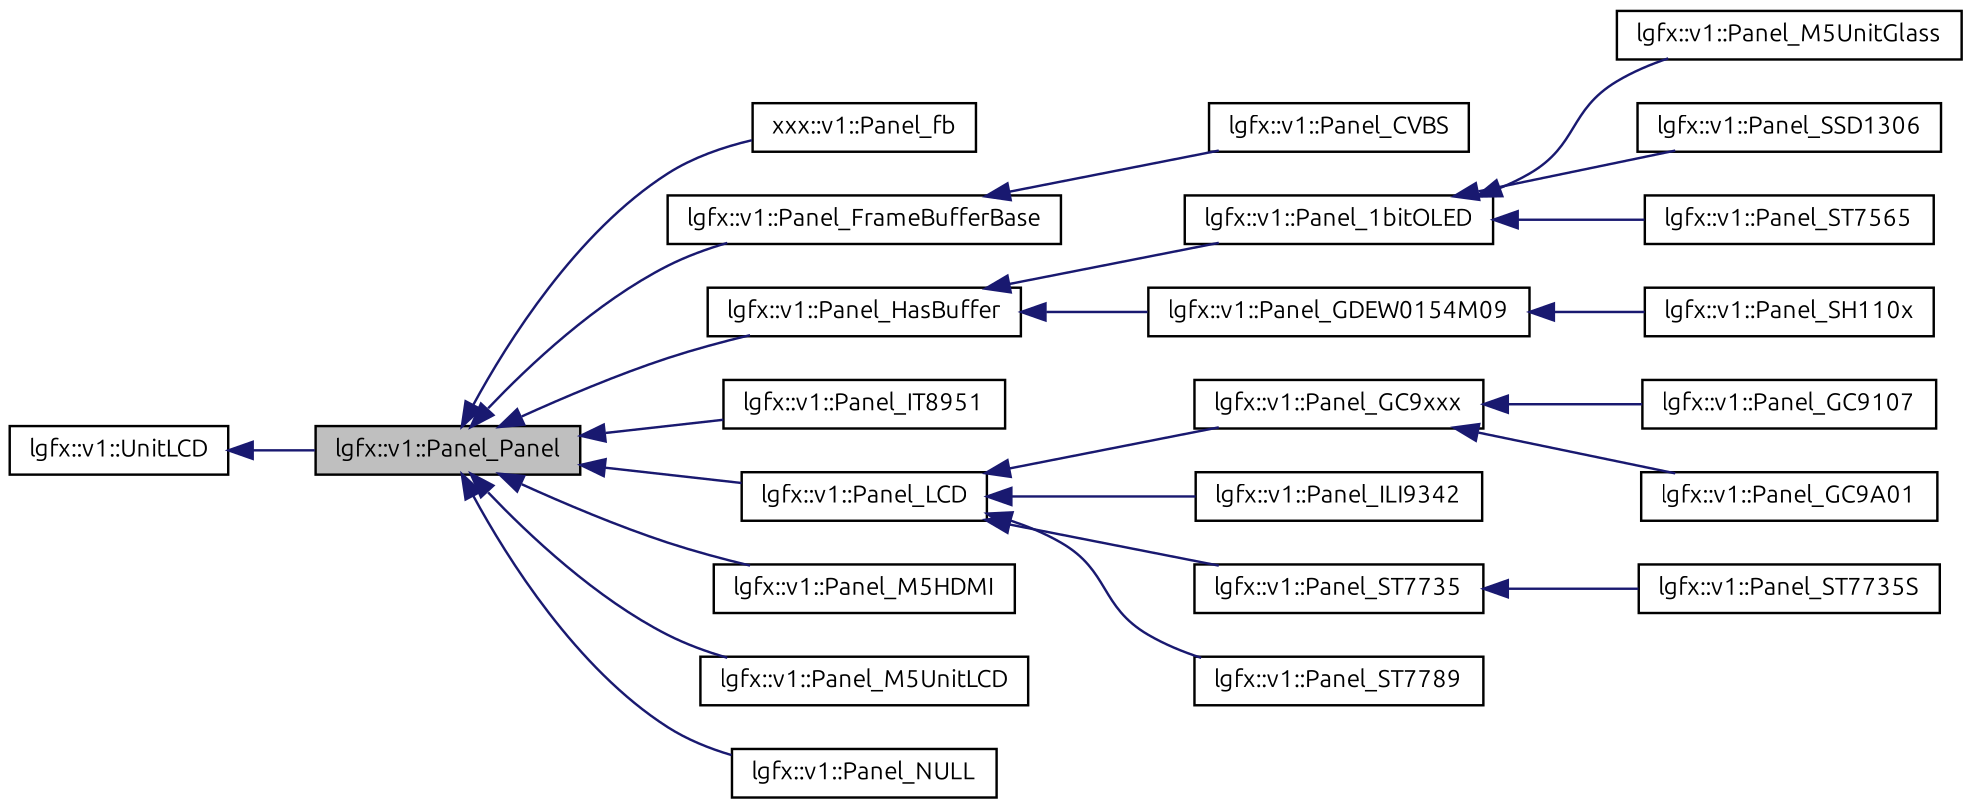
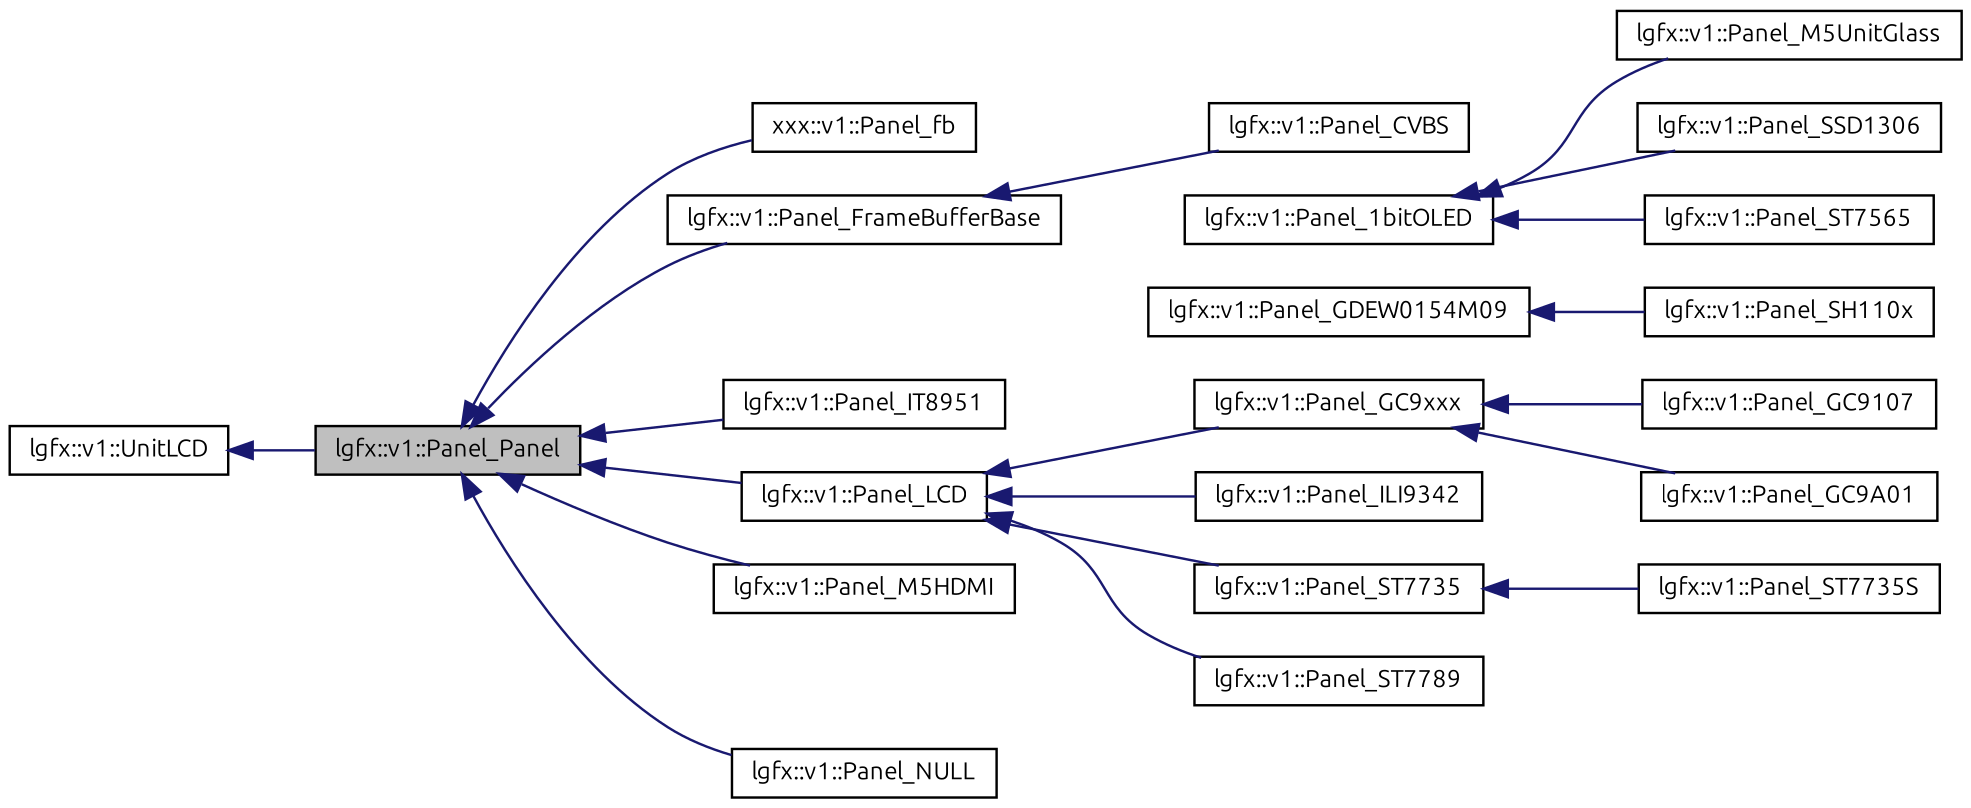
(864, 312) -> none
(864, 681) -> none
